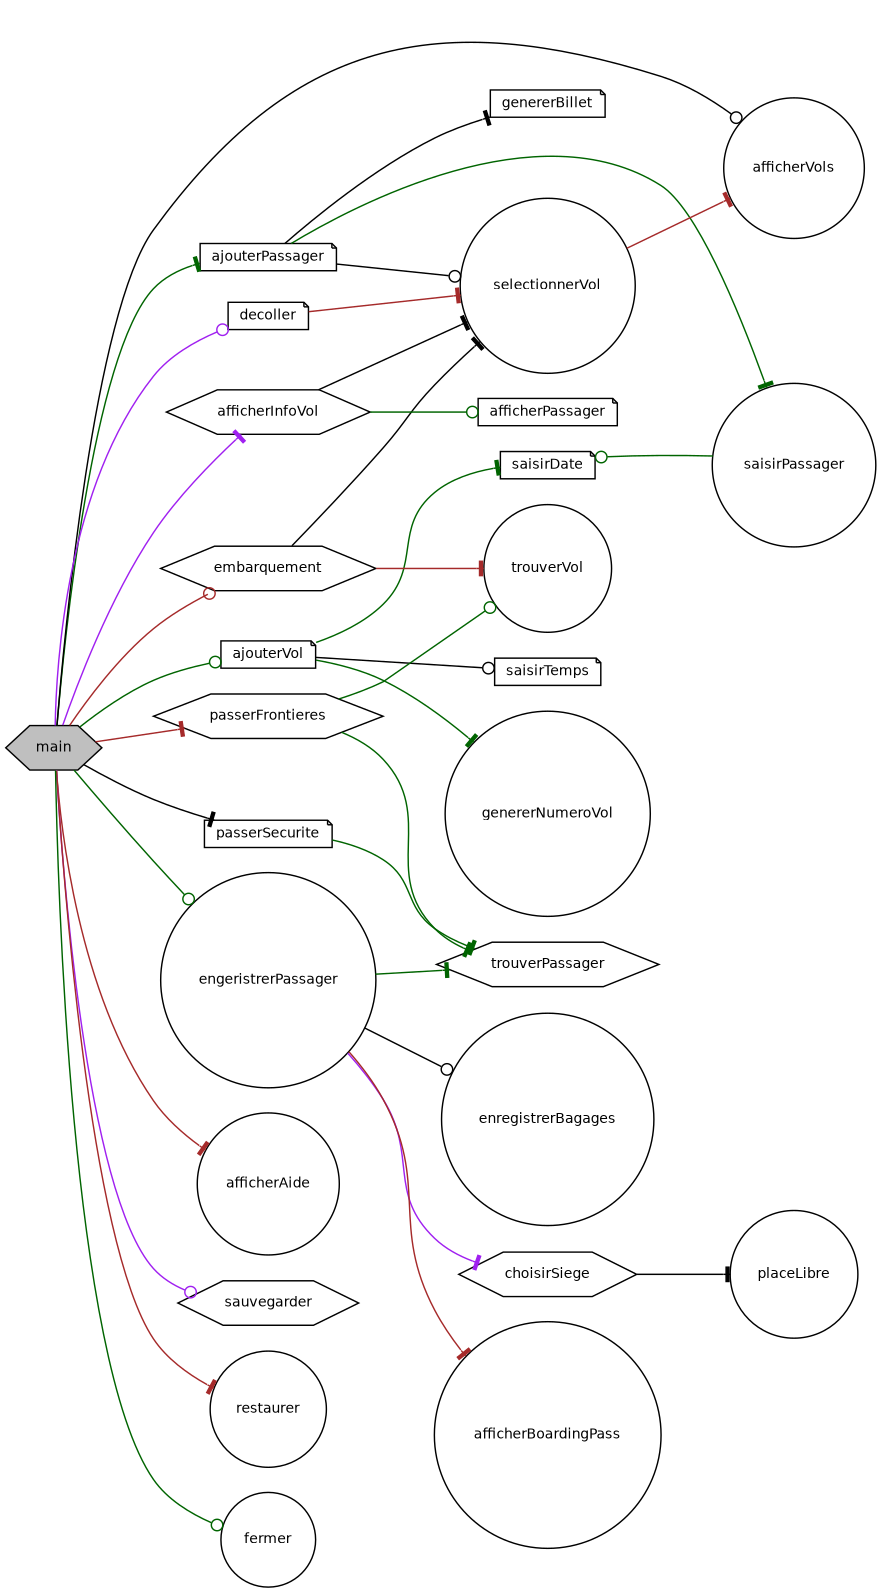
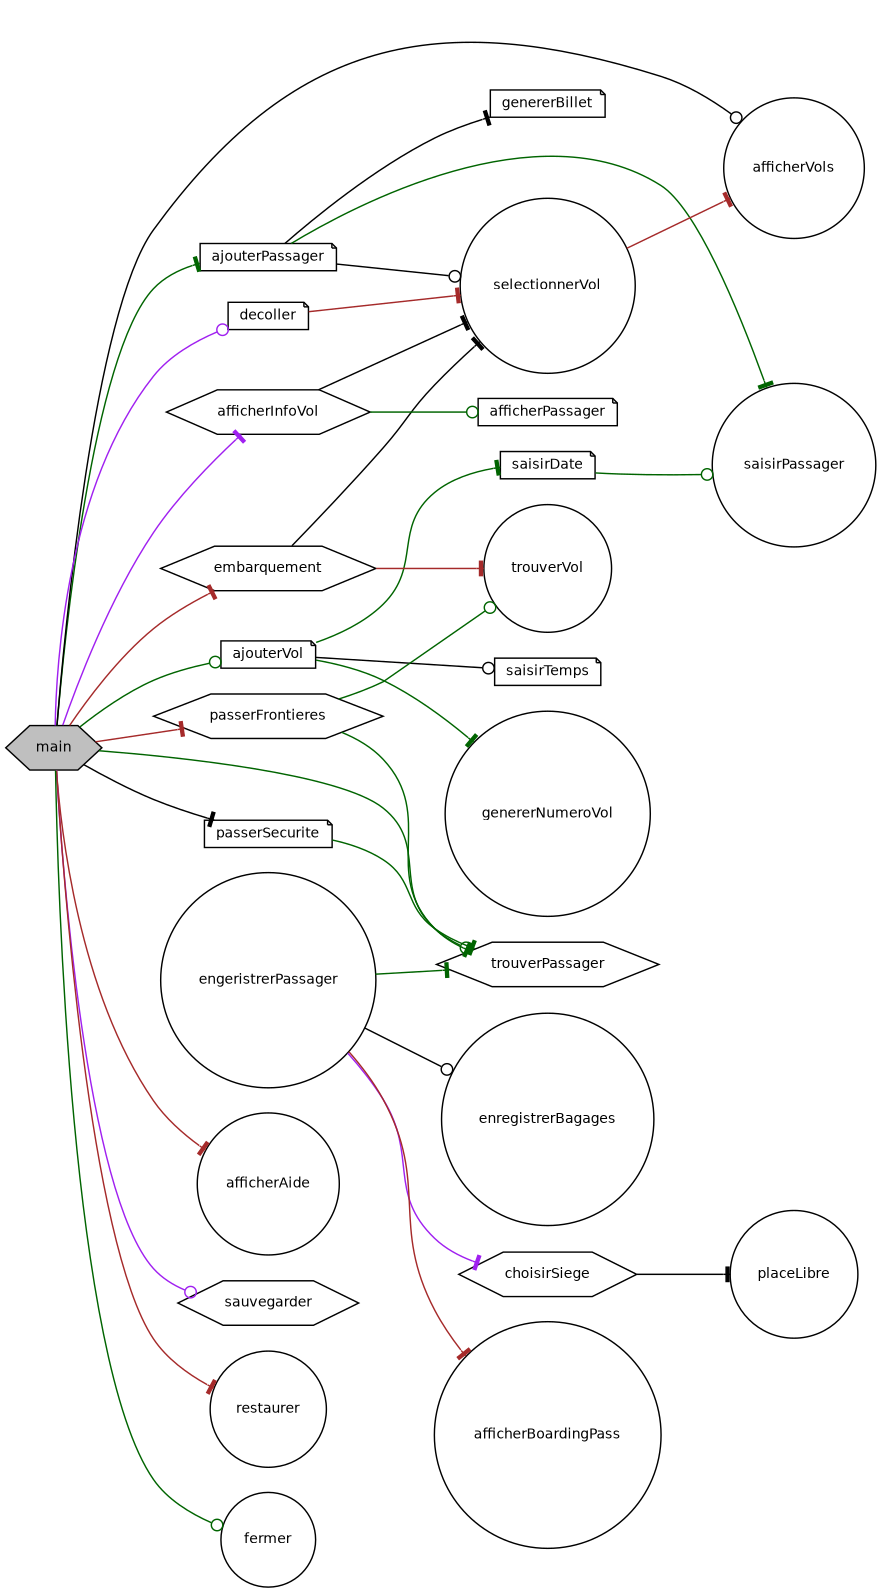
(660, 456) -> (648, 475)
(130, 650) -> (130, 650)
(128, 833) -> (325, 784)
